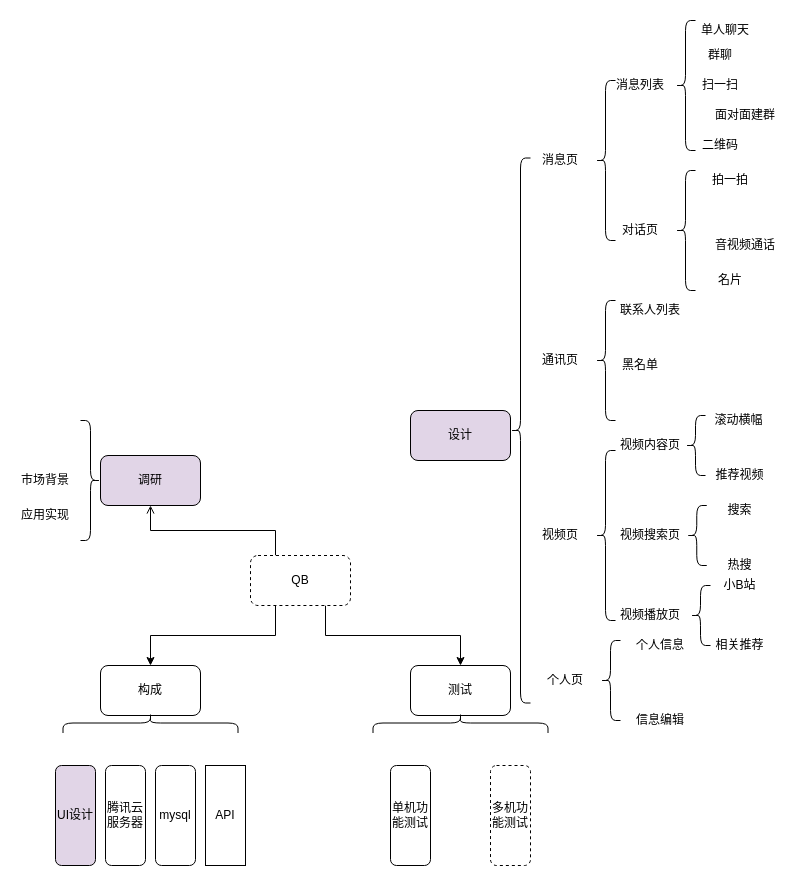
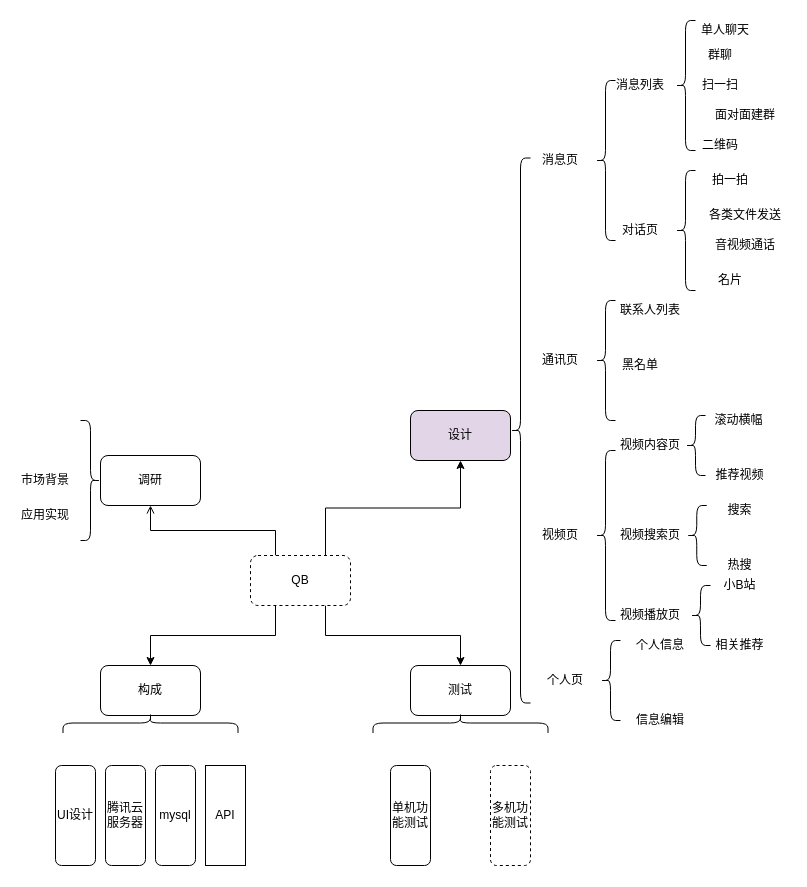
none -> (746, 216)
(151, 481) -> (151, 481)
none -> (390, 508)
(76, 816) -> (76, 816)
